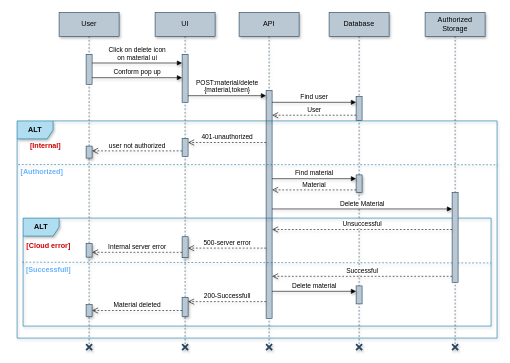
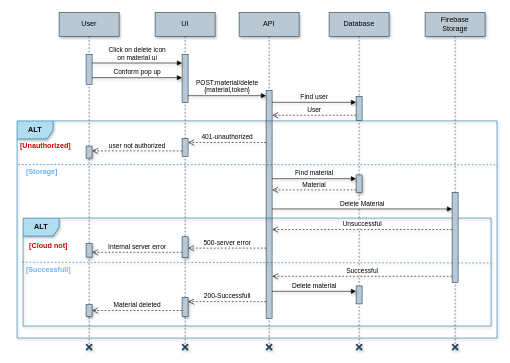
(455, 24) -> (455, 24)
(46, 146) -> (46, 146)
(42, 172) -> (42, 172)
(49, 246) -> (49, 246)
